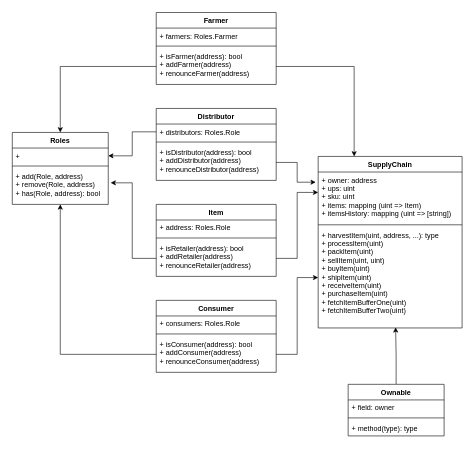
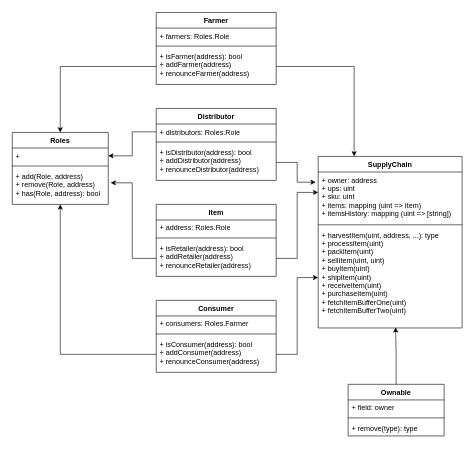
(201, 36) -> (196, 36)
(200, 324) -> (205, 324)
(389, 428) -> (389, 428)
